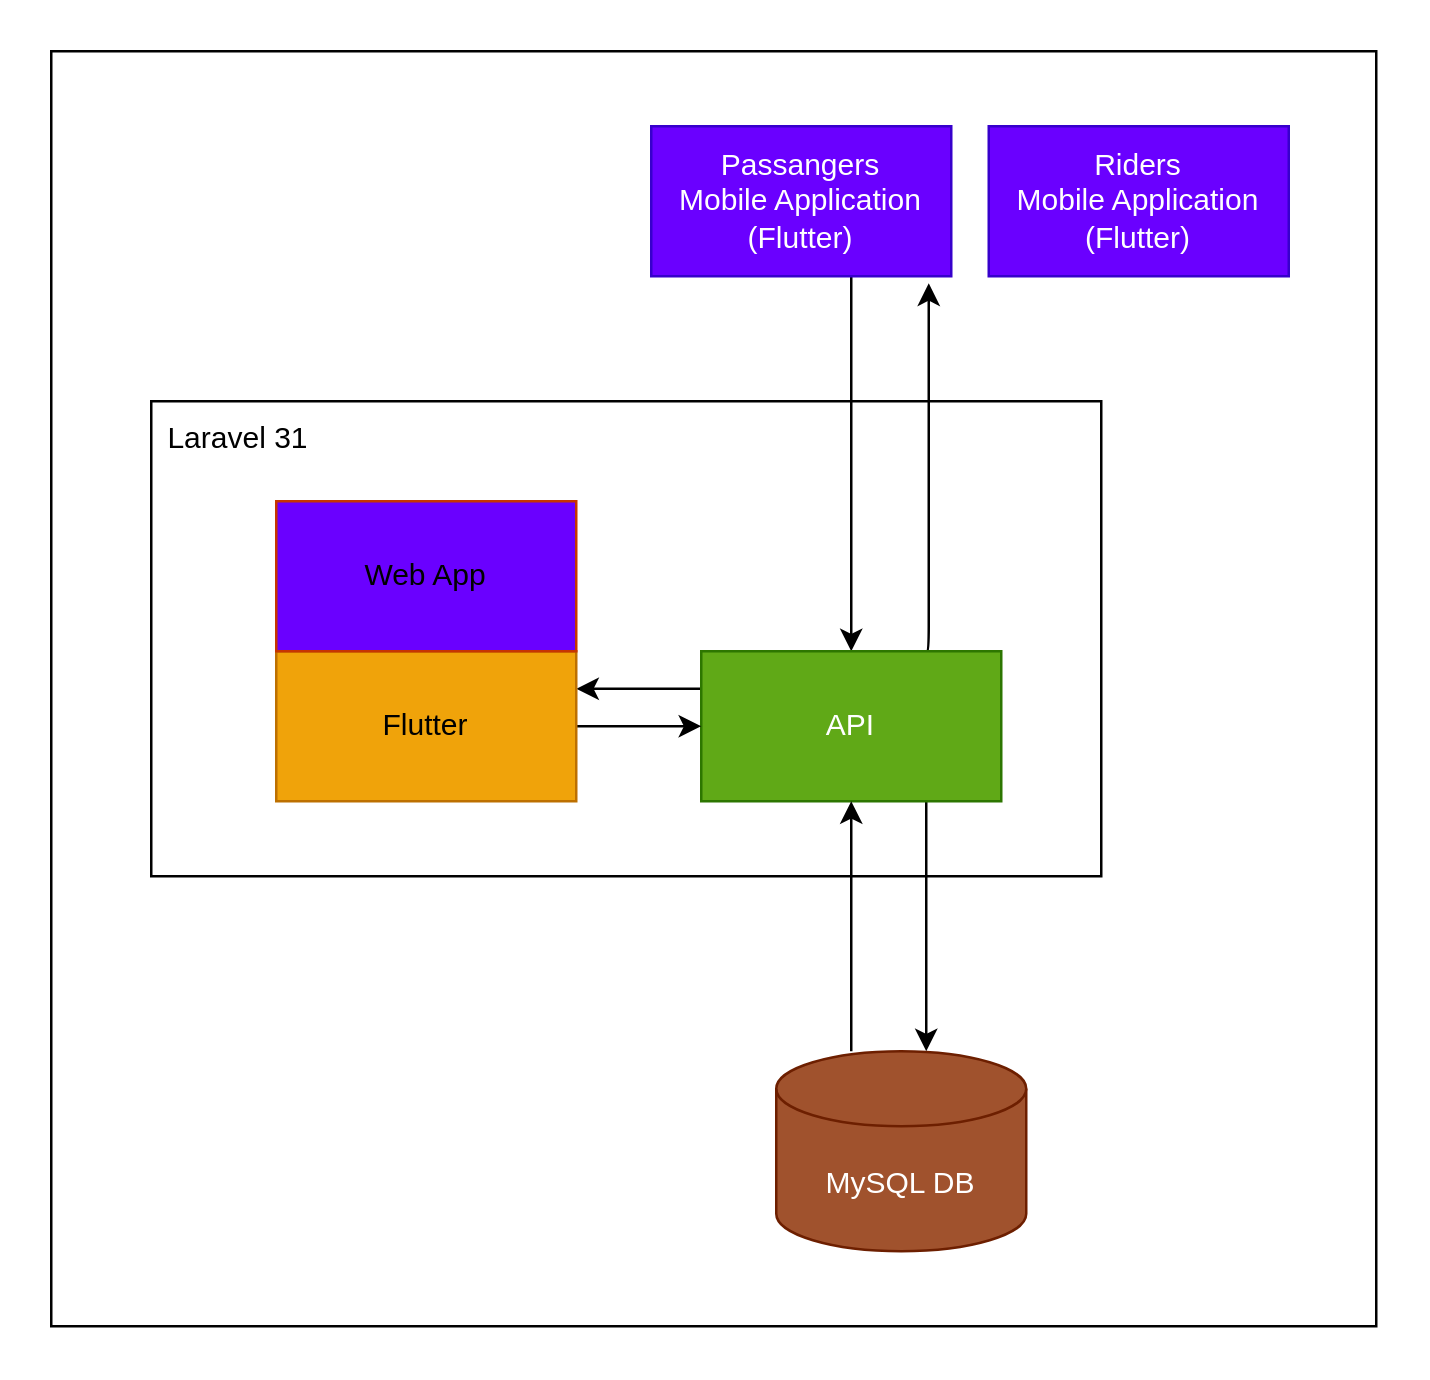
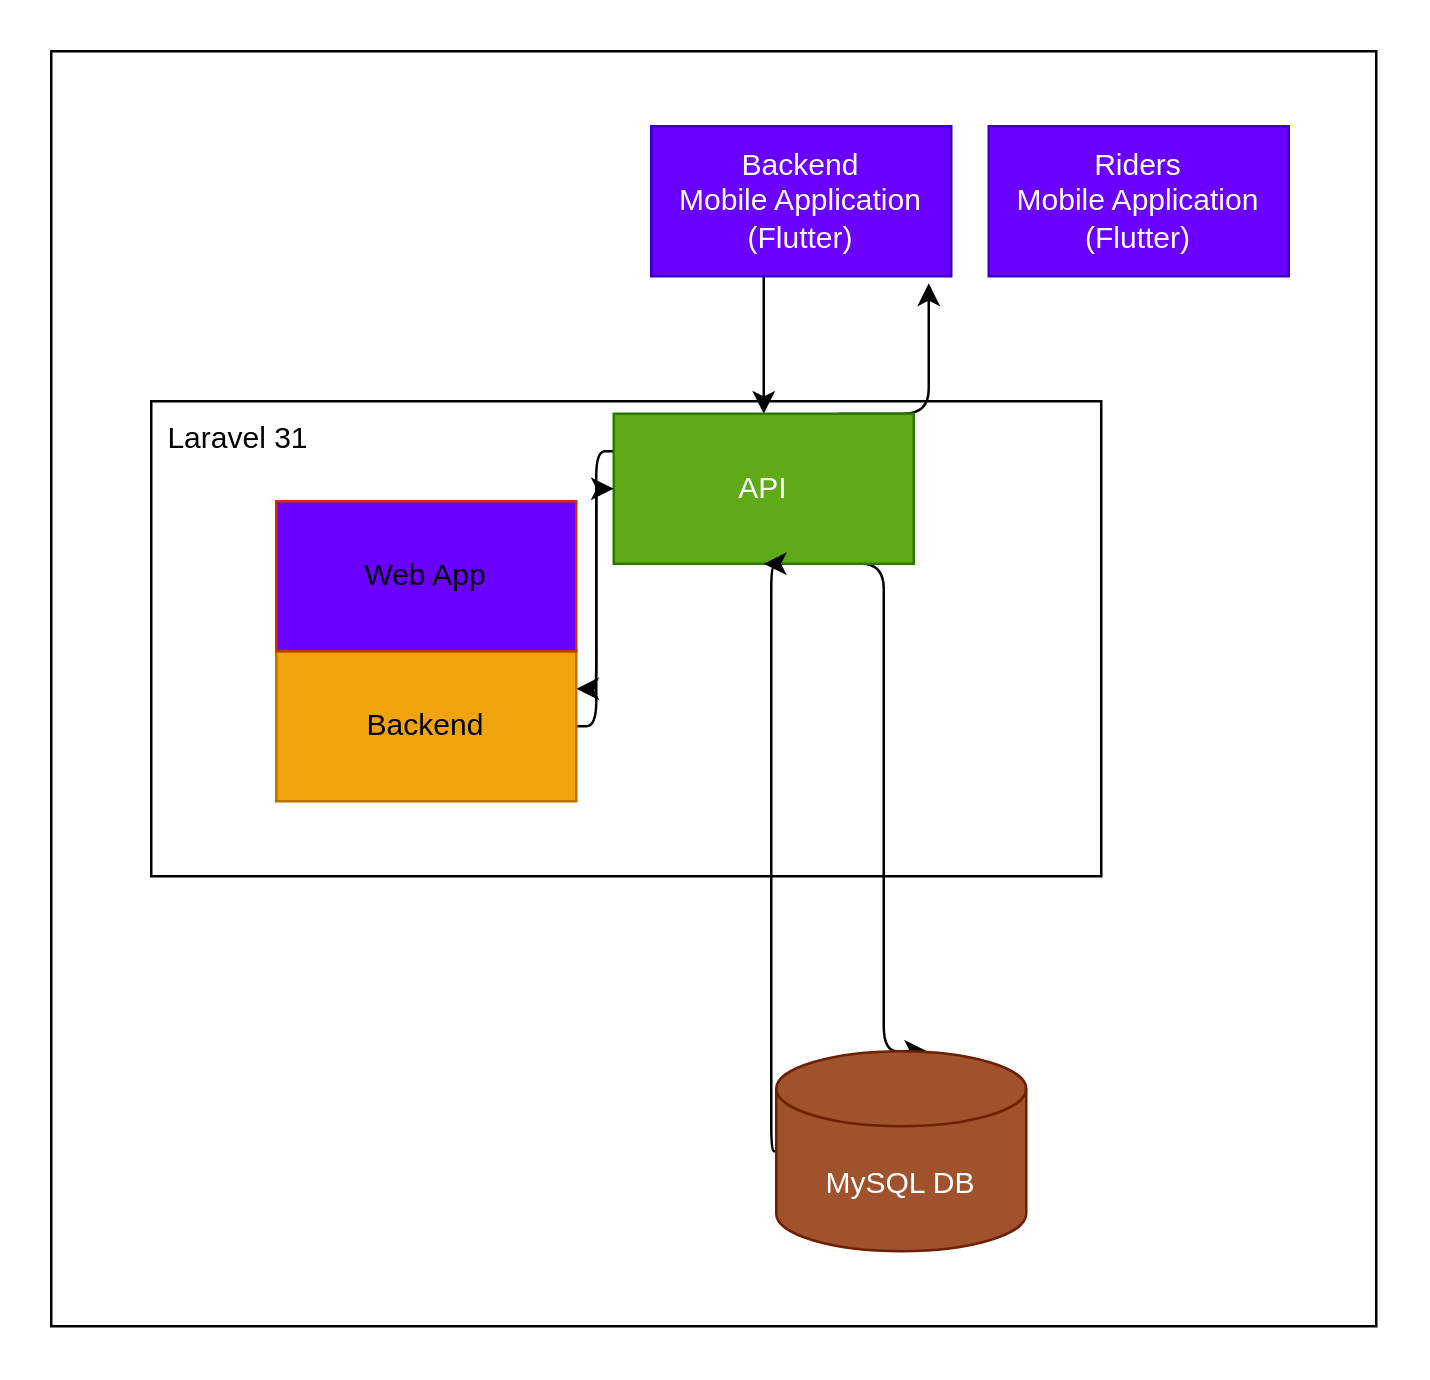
(801, 201) -> (801, 201)
(426, 726) -> (426, 726)
(851, 726) -> (764, 489)
